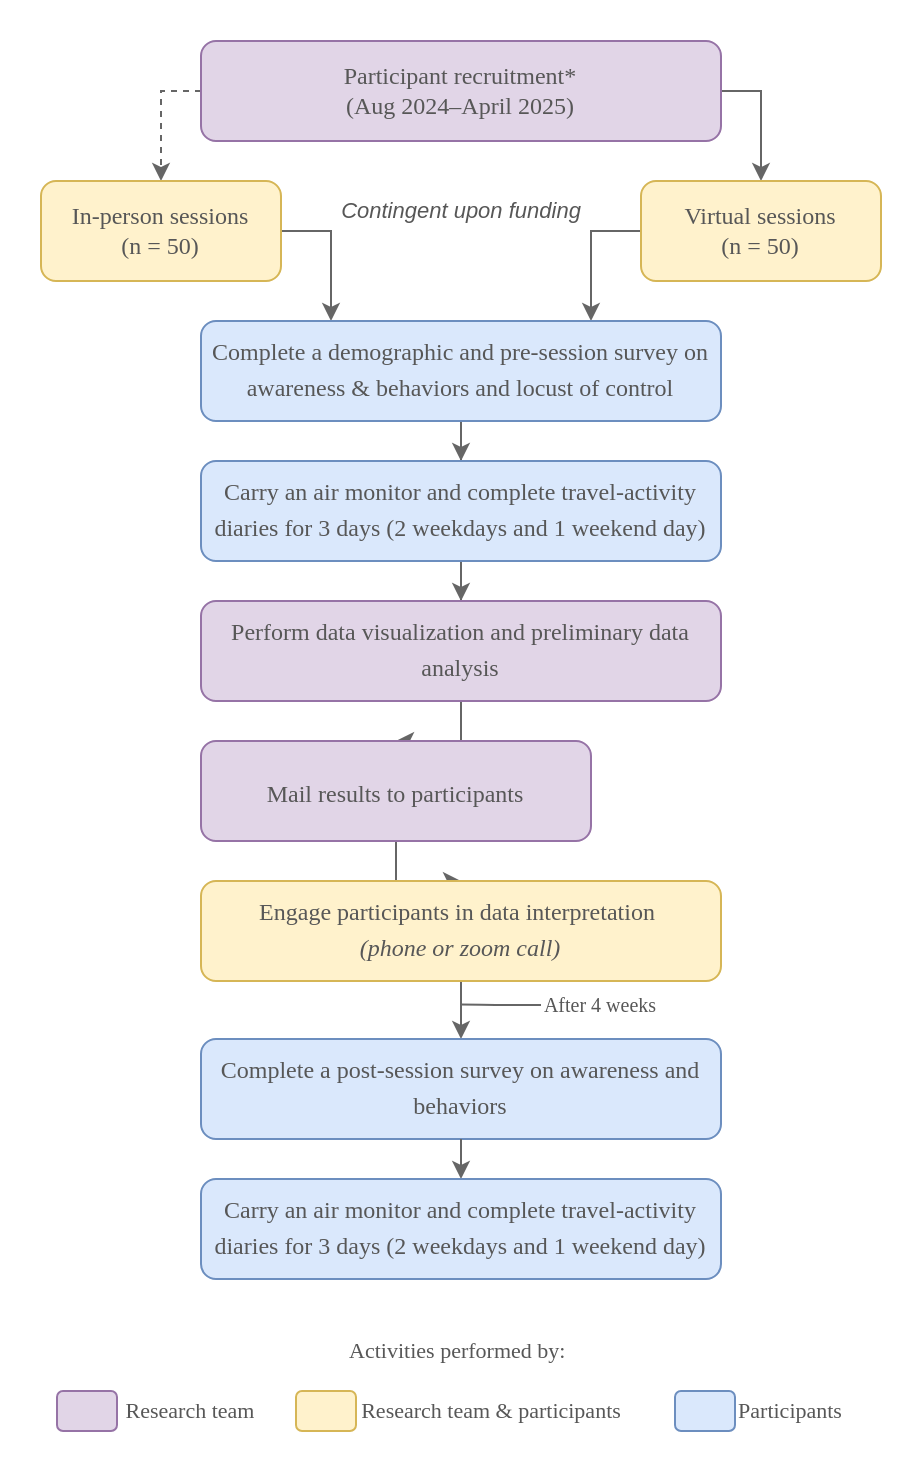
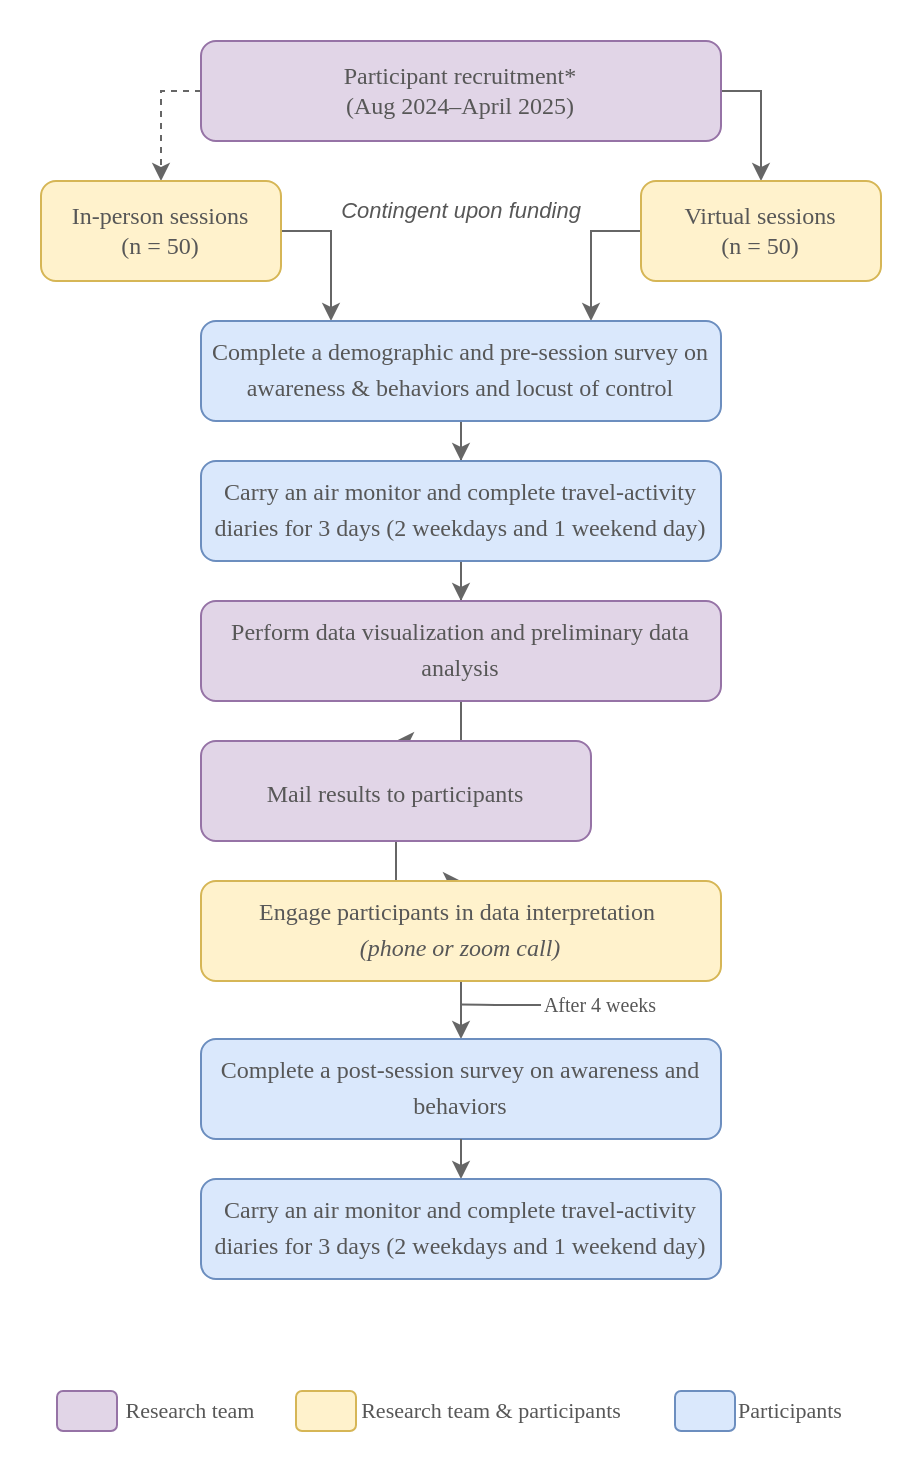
(461, 1351) -> none
